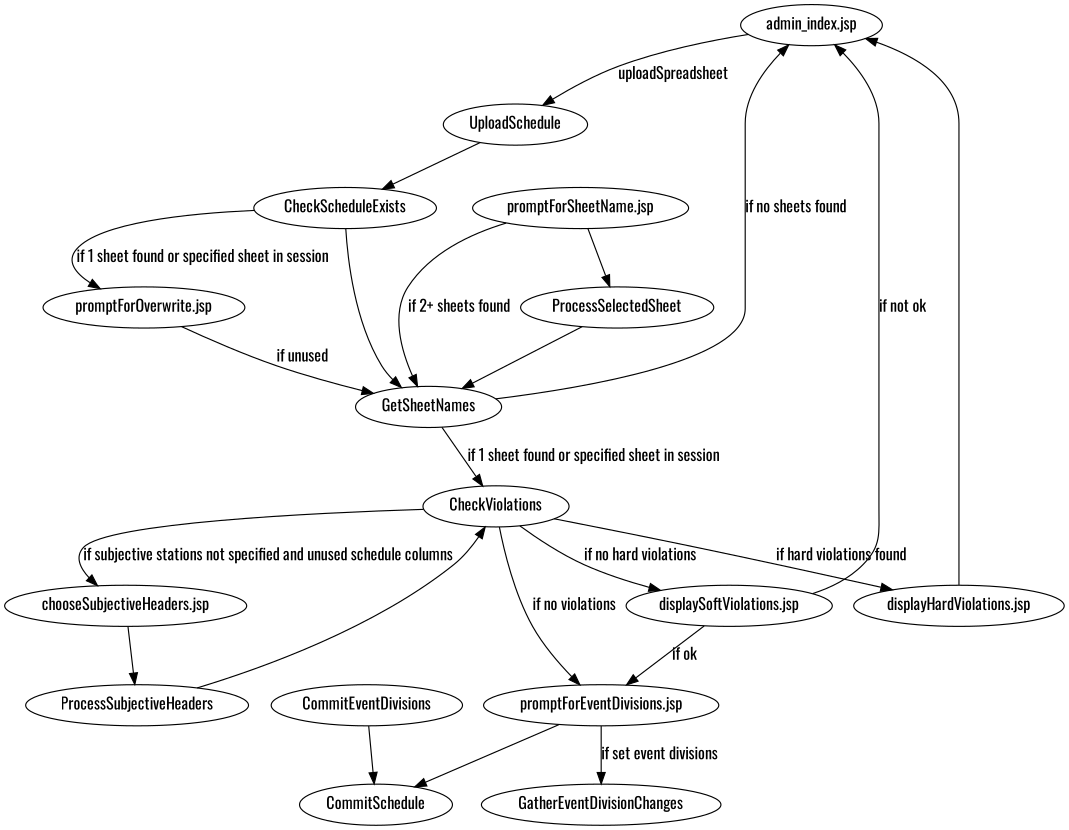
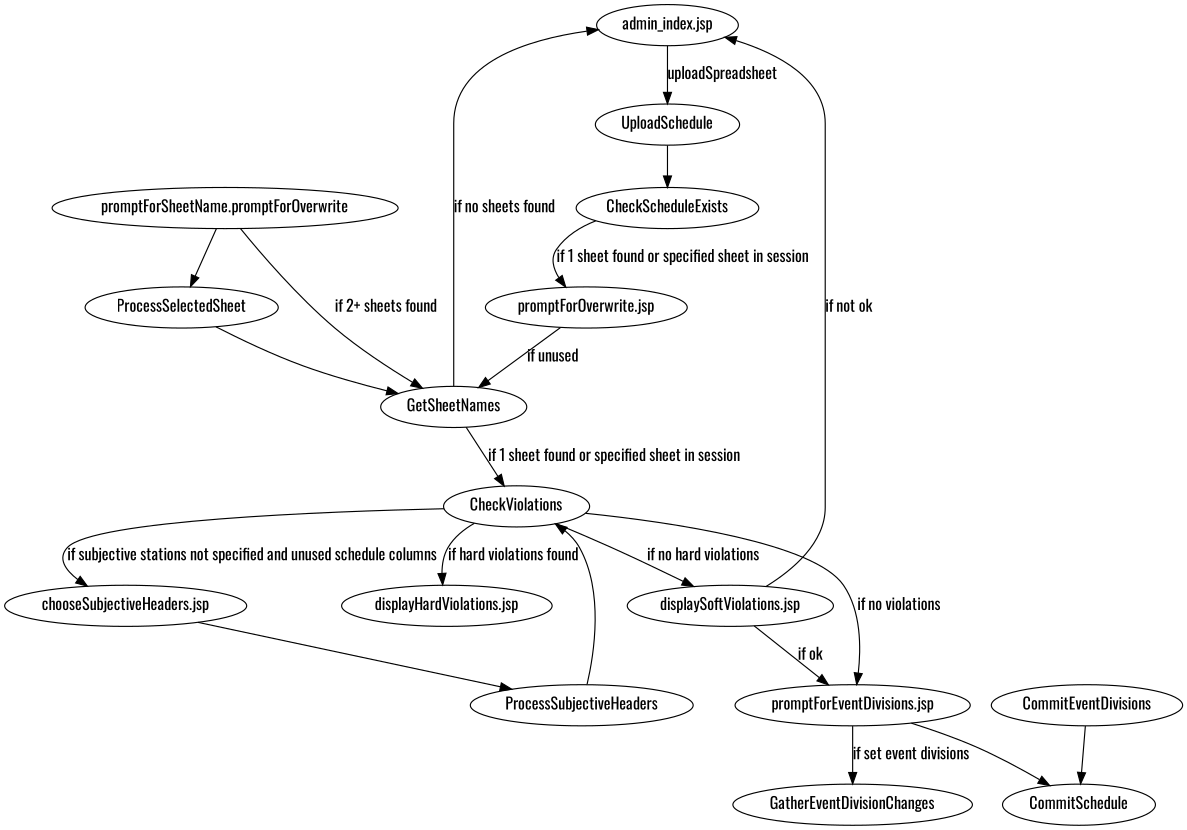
(581, 208) -> (225, 208)
(959, 293) -> none
(358, 308) -> none
